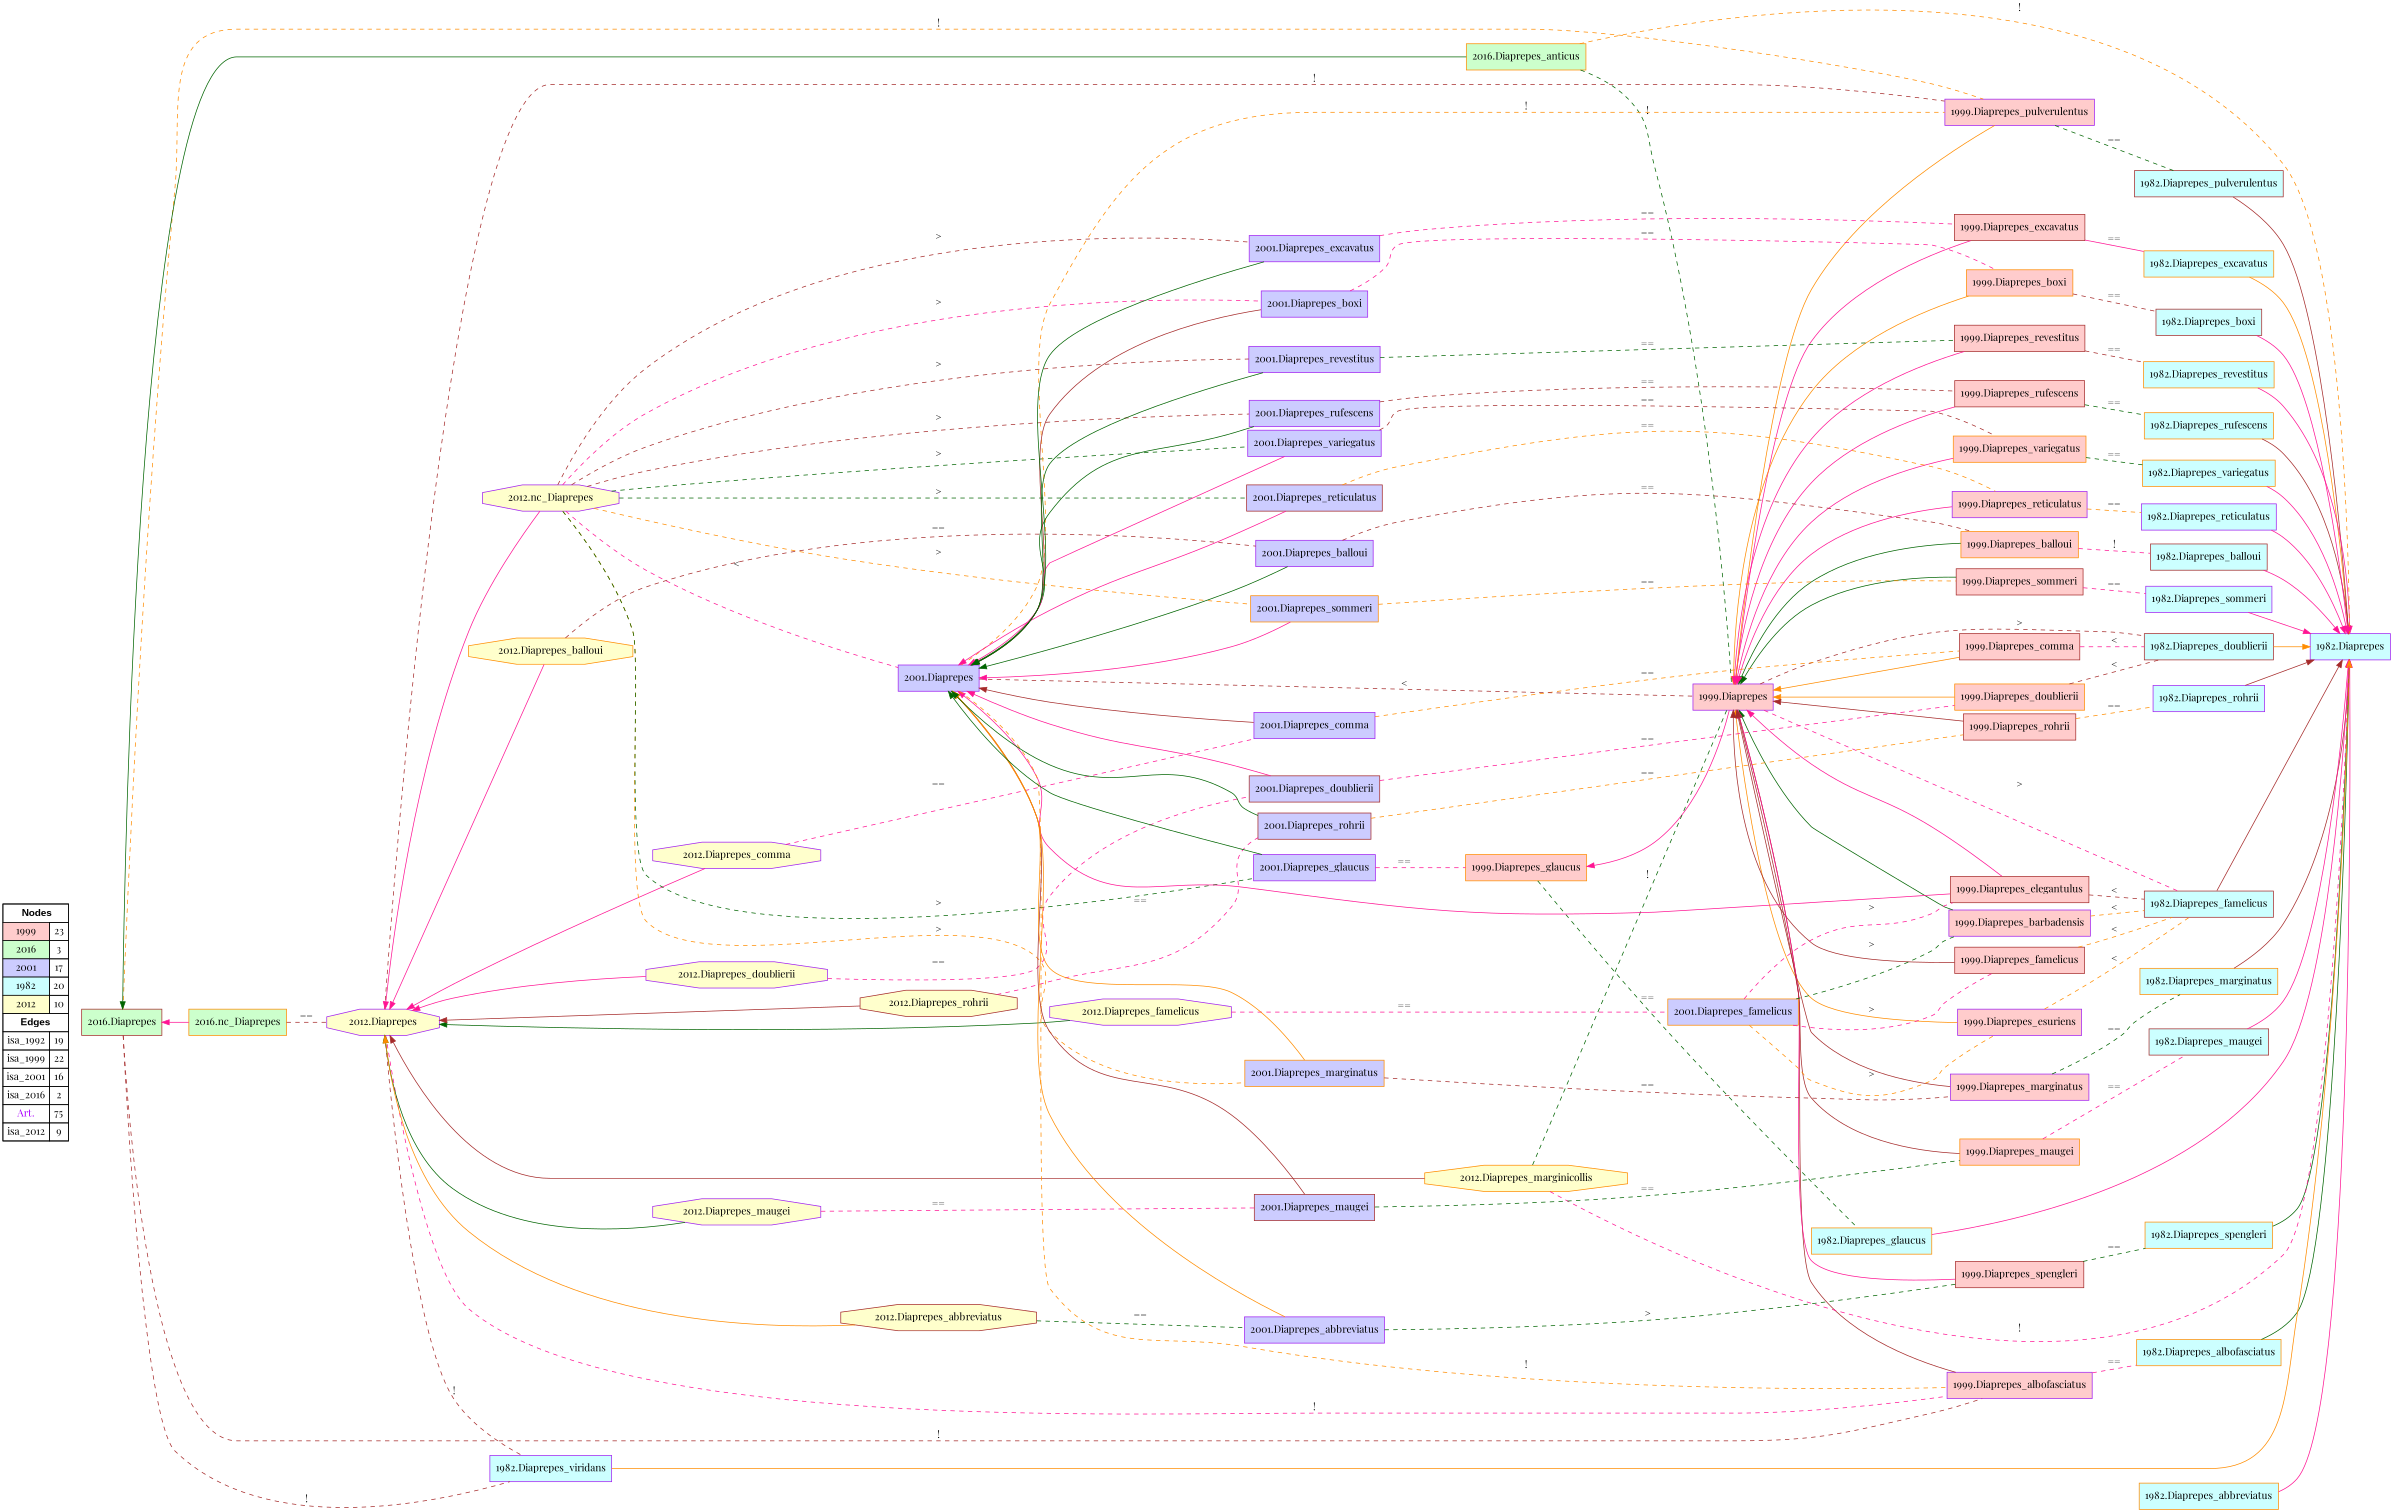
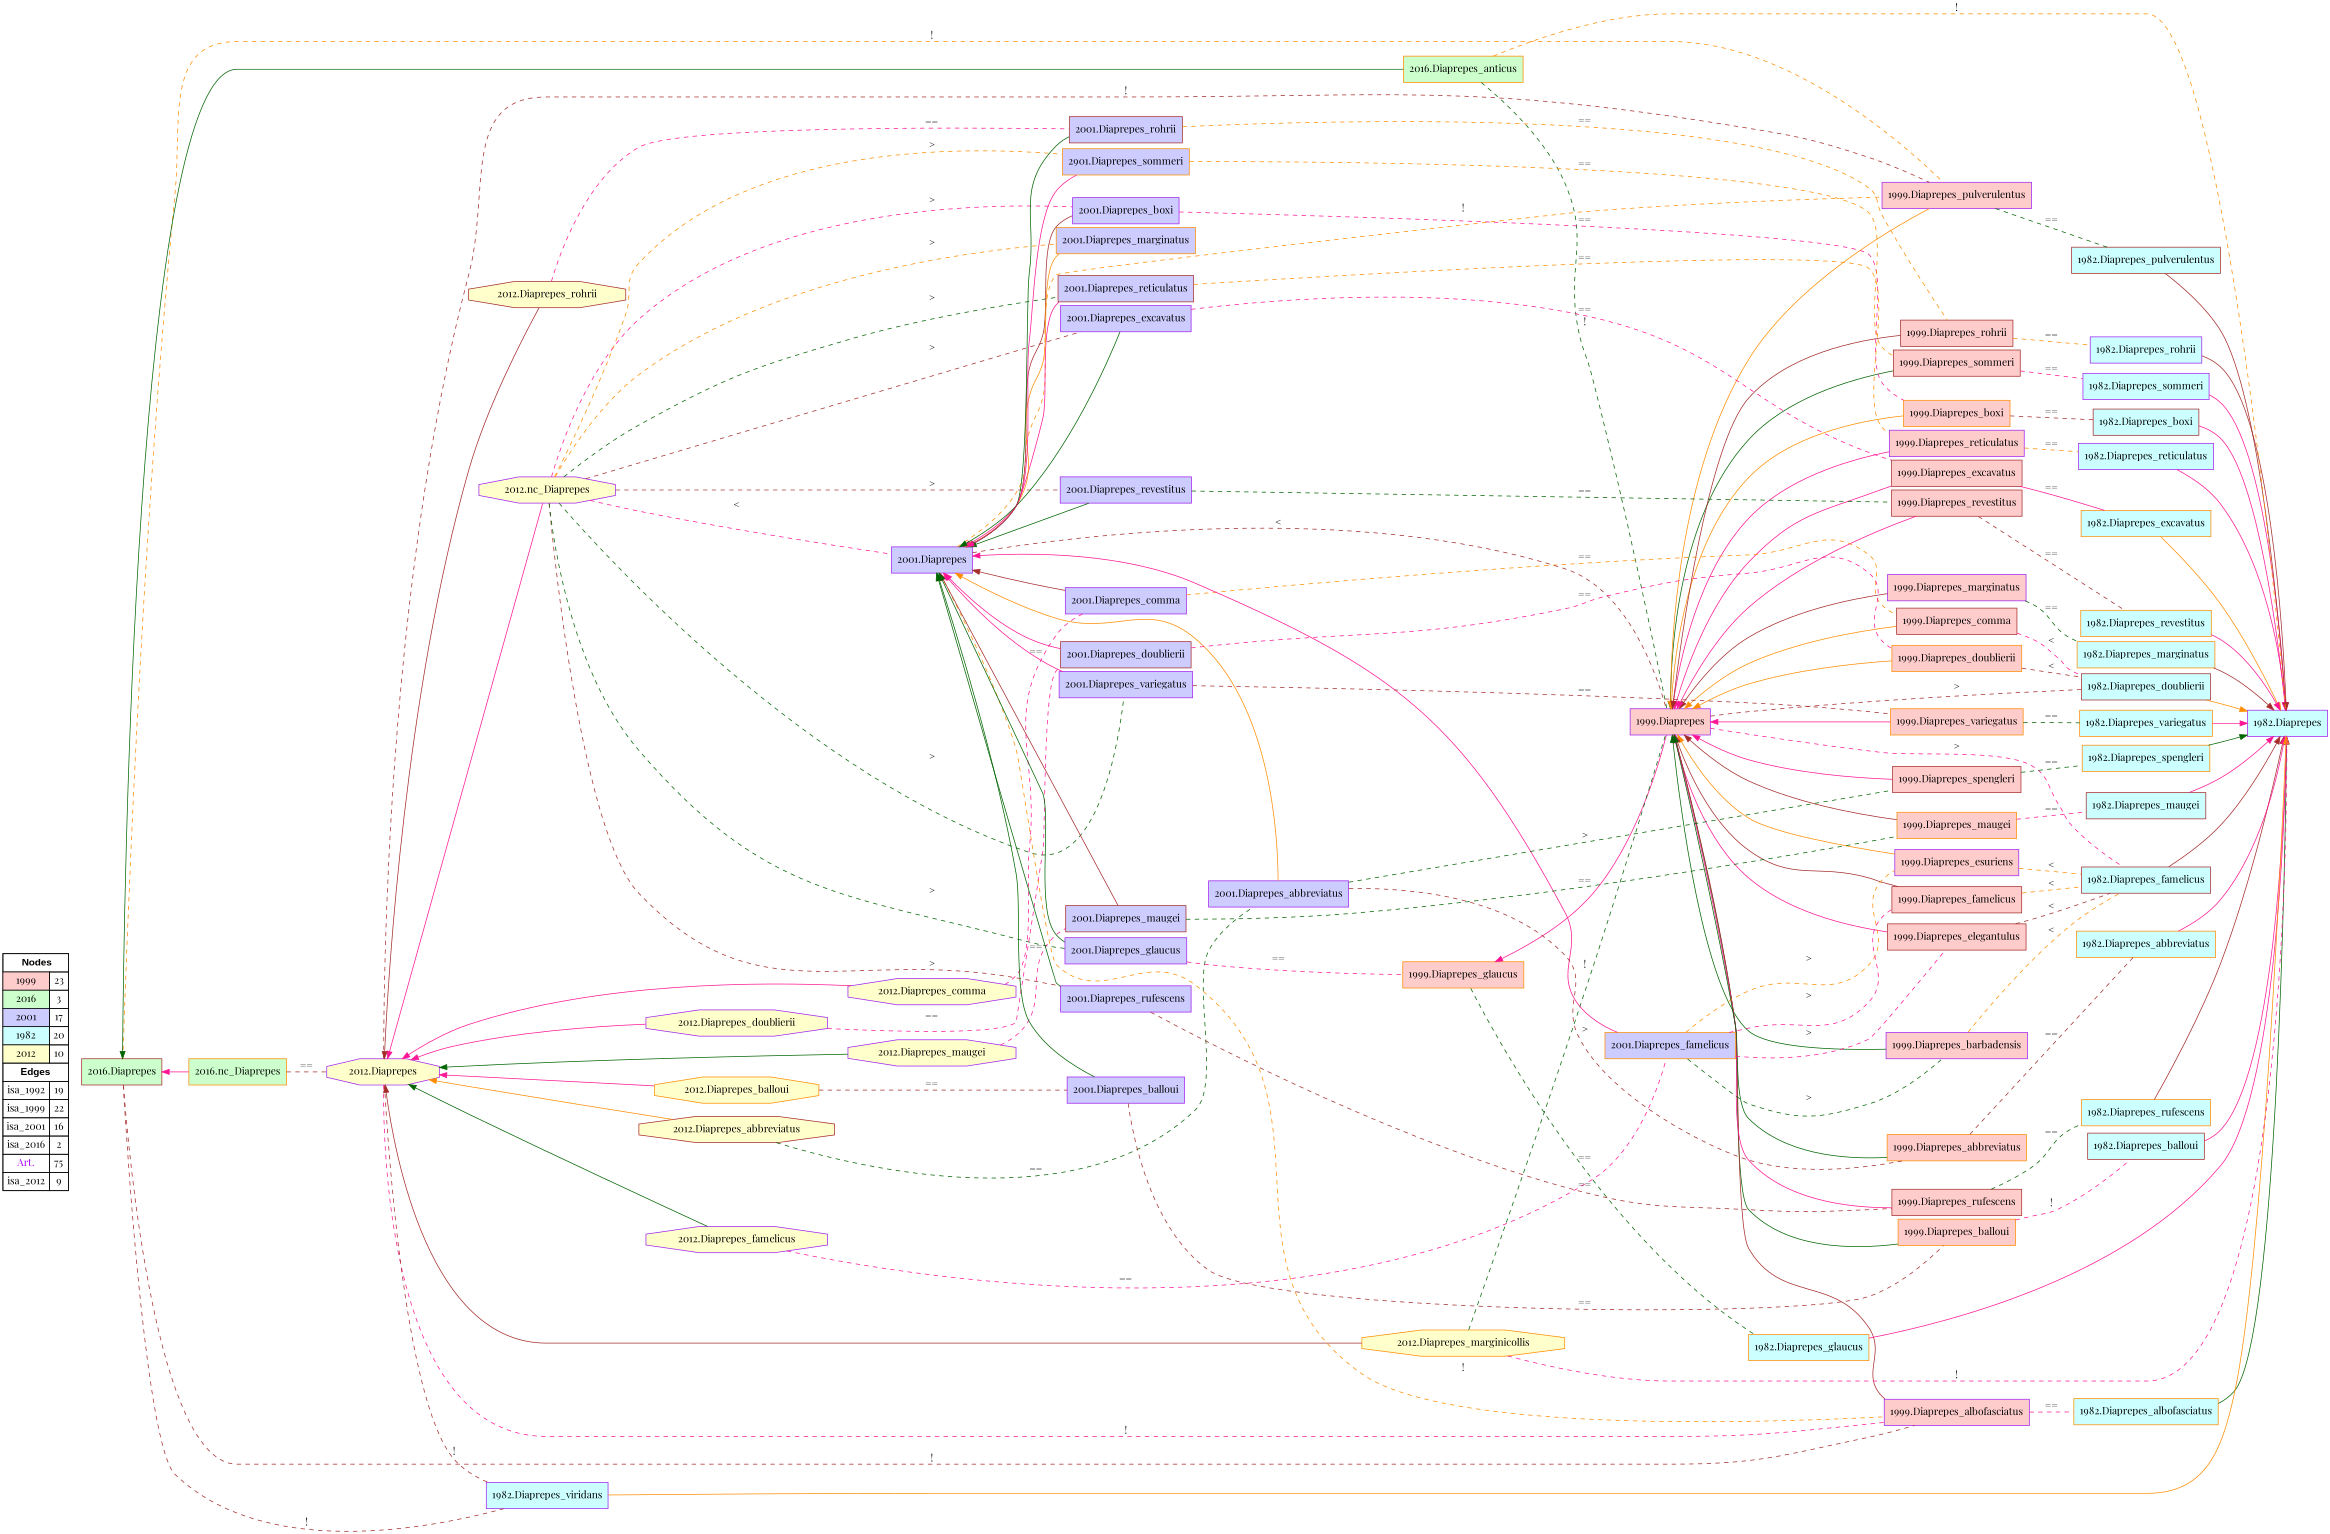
(1314, 609) -> (1126, 162)
(1402, 907) -> (1387, 685)
(1667, 1093) -> none
none -> (1957, 1148)
